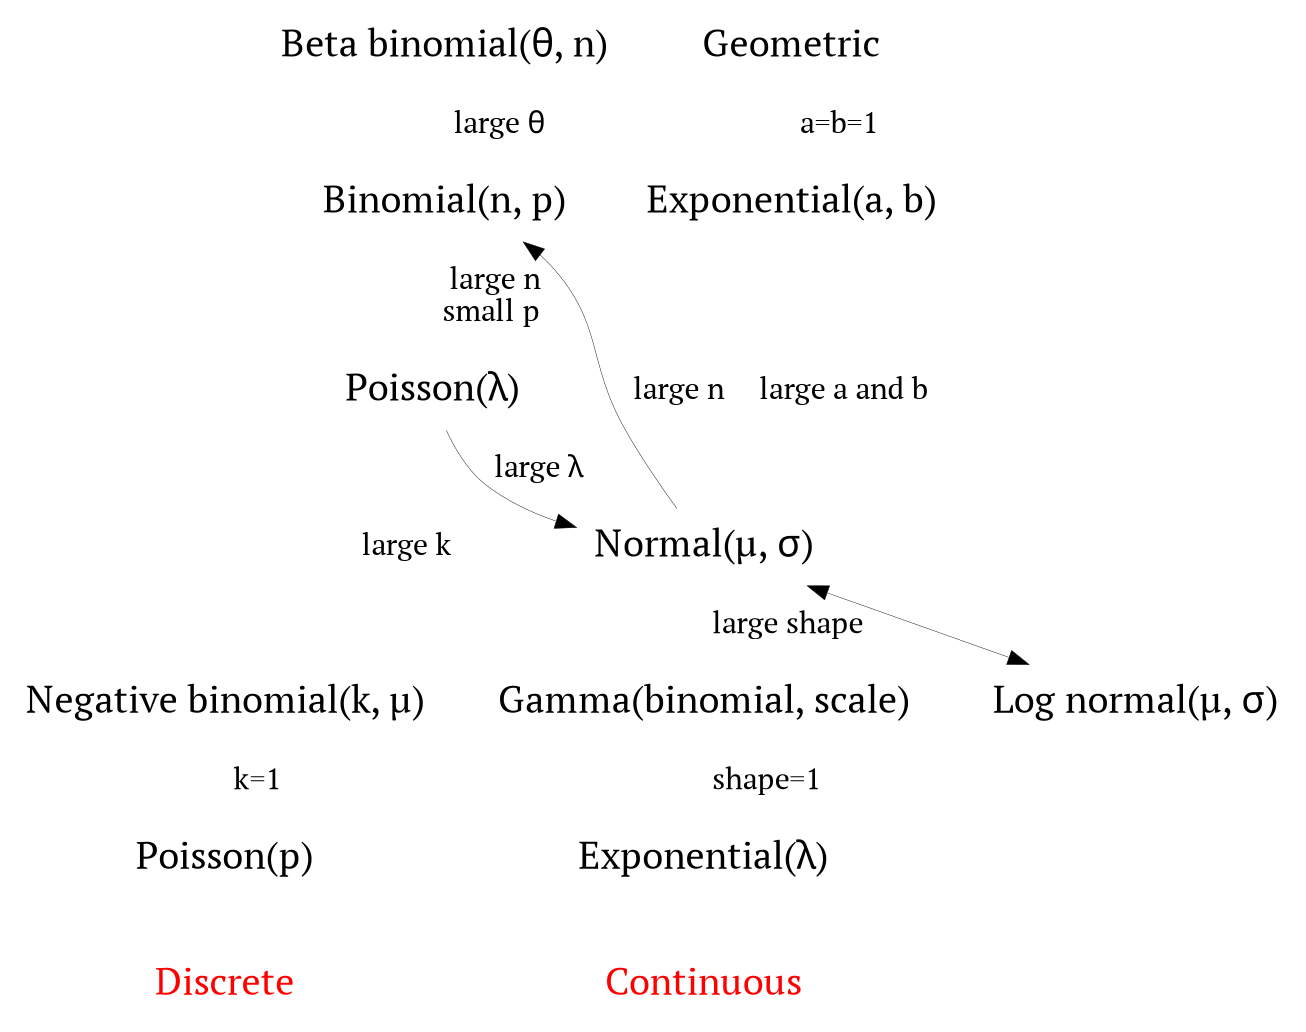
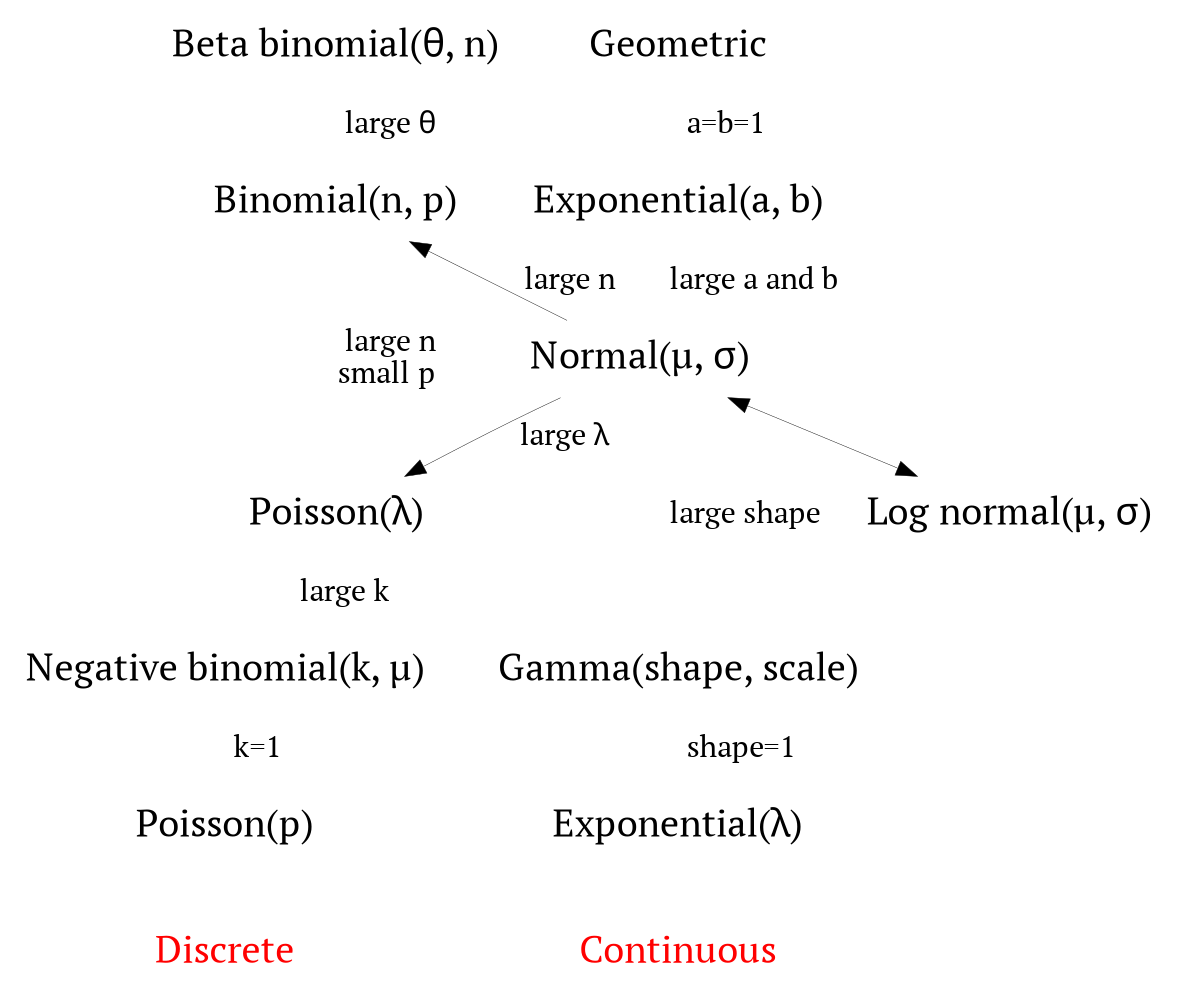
(490, 488) -> (492, 431)
(704, 703) -> (679, 671)
